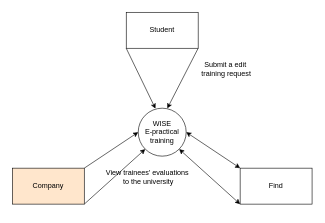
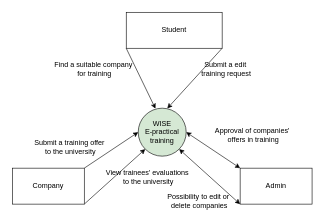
(162, 30) -> (174, 30)
none -> (93, 69)
(162, 132) -> (162, 132)
none -> (252, 135)
none -> (69, 147)
(48, 186) -> (48, 186)
(276, 186) -> (276, 186)
none -> (198, 201)
